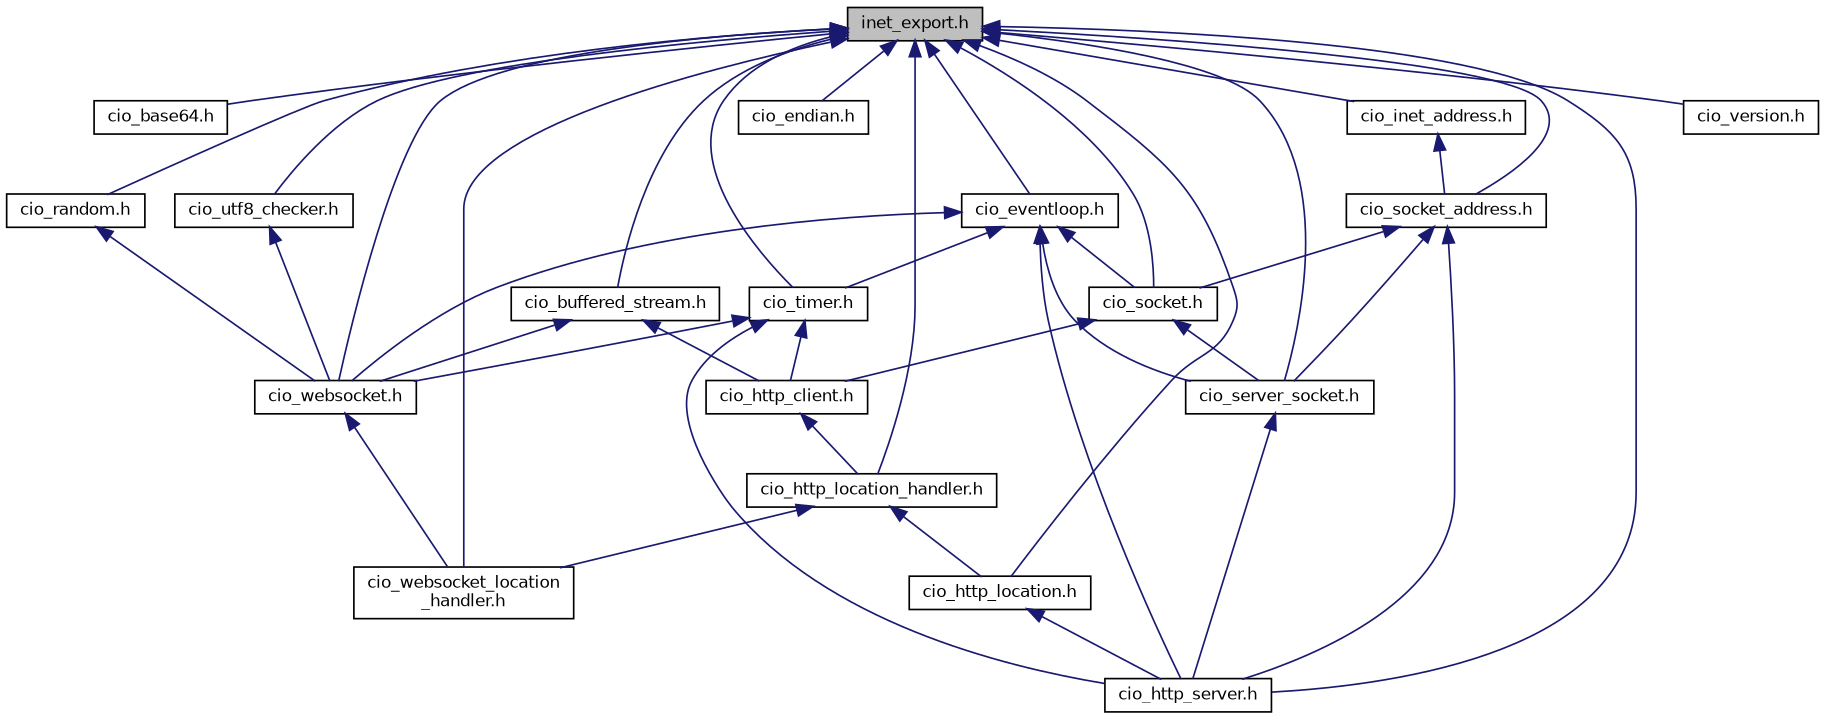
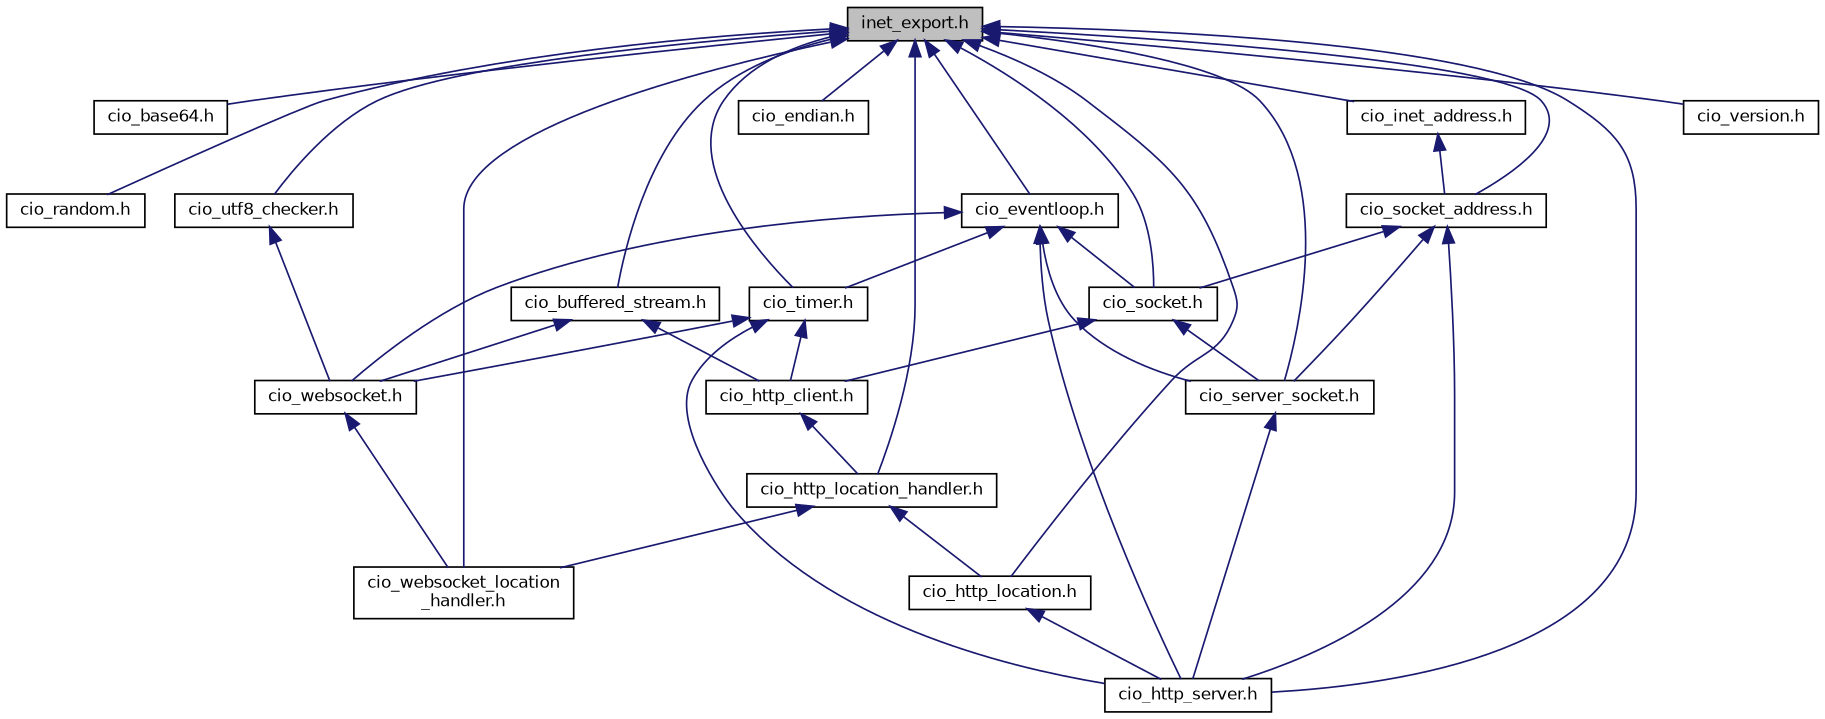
(468, 85) -> none
(213, 309) -> none
